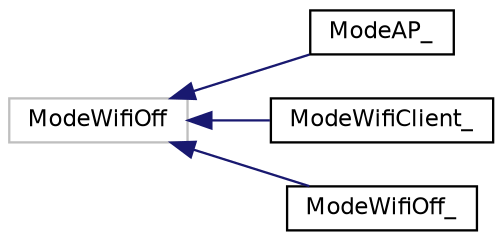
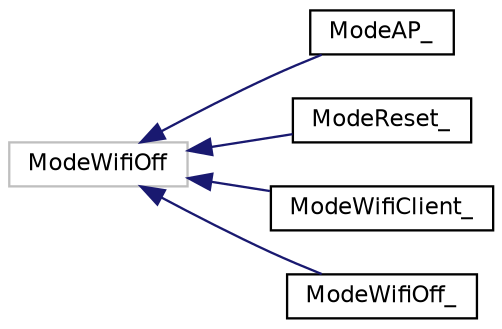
none -> (382, 120)
